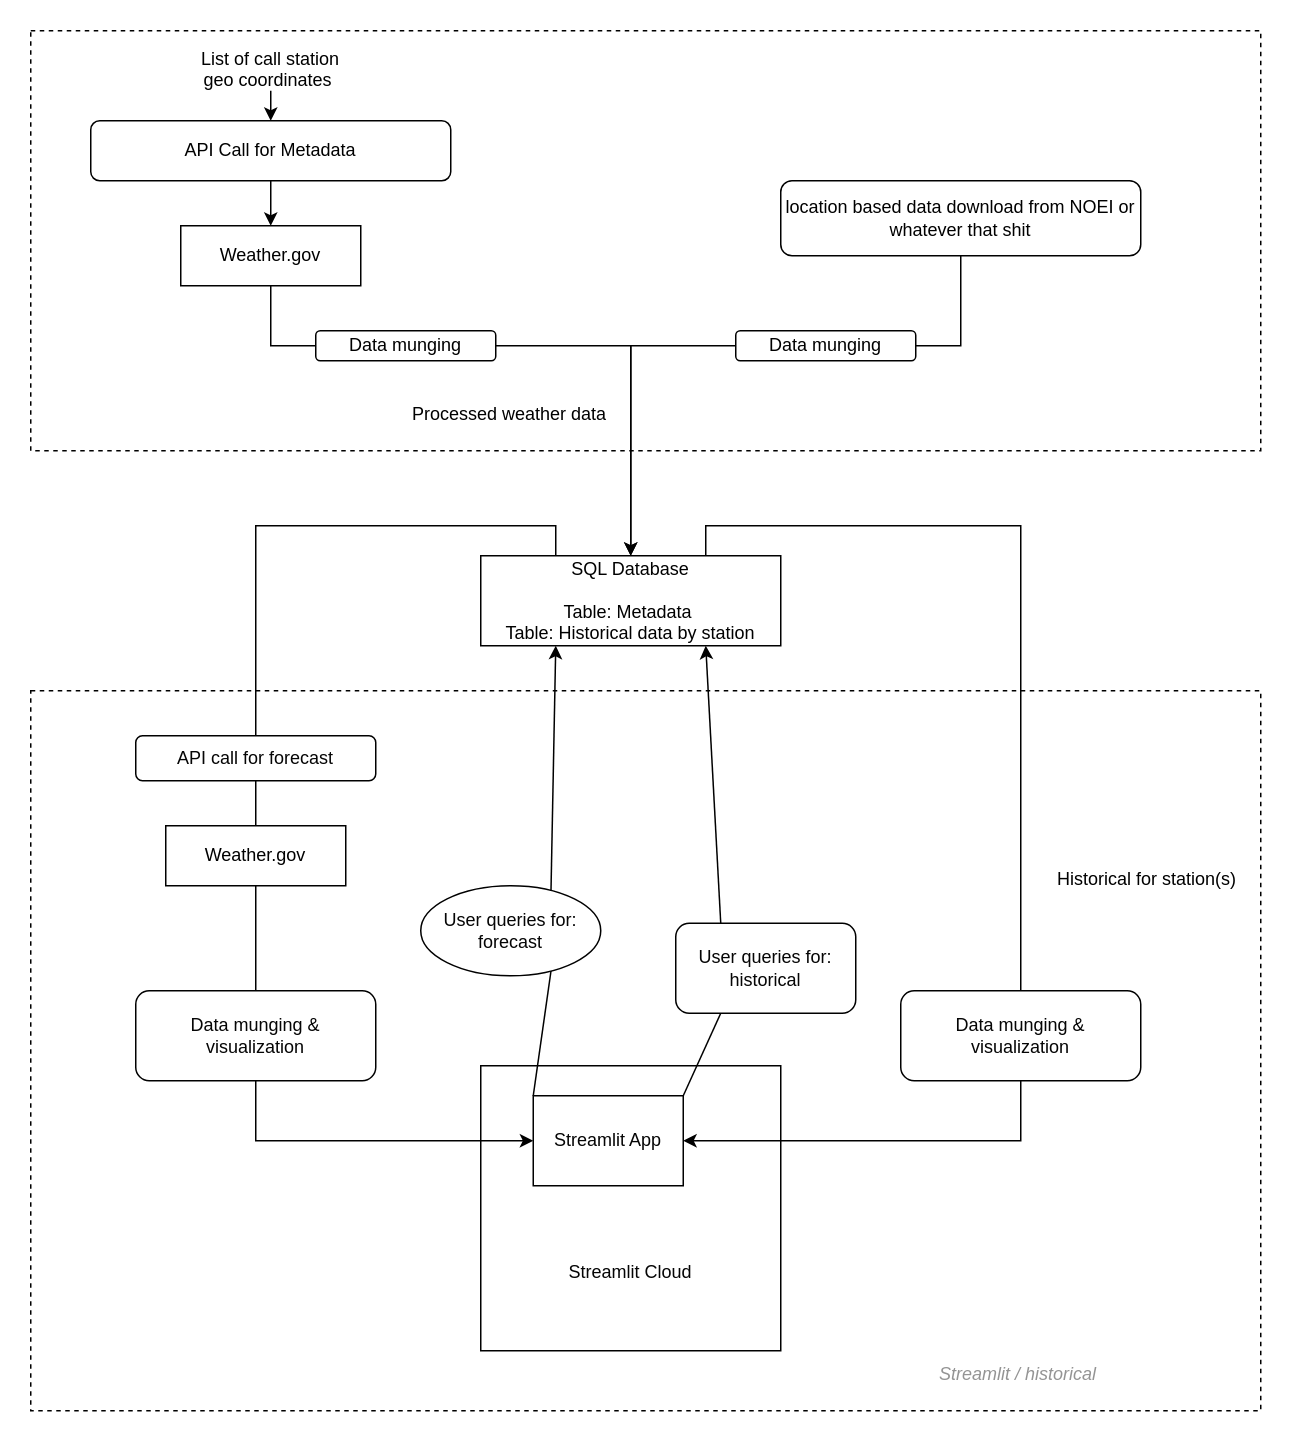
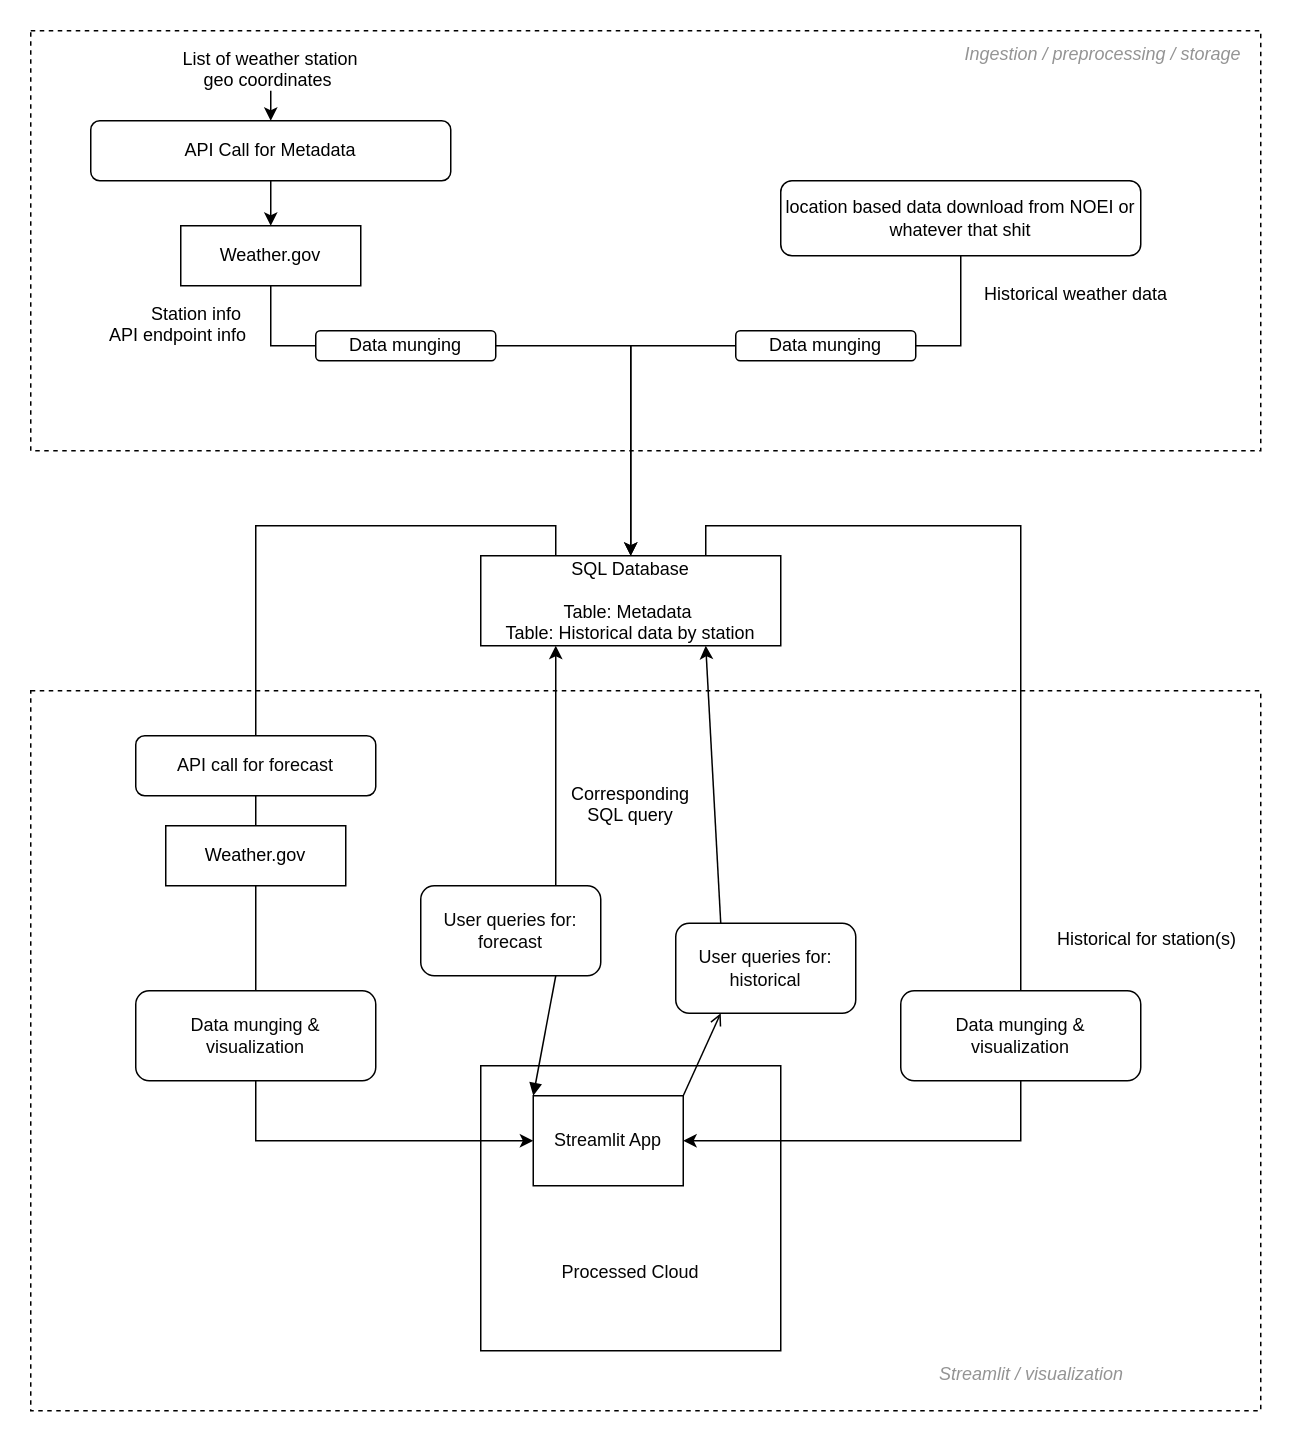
none -> (1103, 53)
(270, 59) -> (270, 59)
none -> (1118, 293)
none -> (166, 323)
(503, 413) -> none
(256, 758) -> (256, 766)
none -> (631, 803)
(1141, 878) -> (1141, 938)
(511, 931) -> (511, 931)
(719, 1018) -> (718, 1019)
(542, 1032) -> (546, 1029)
(631, 1208) -> (631, 1208)
(1034, 1374) -> (1046, 1374)
